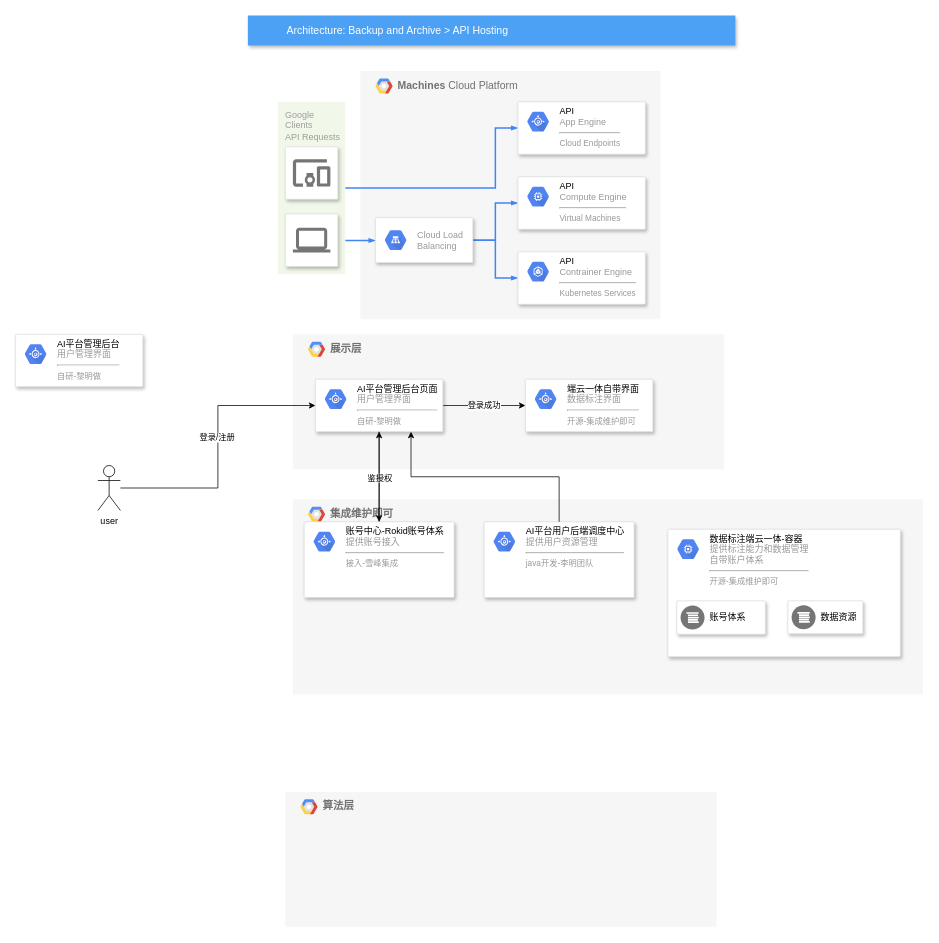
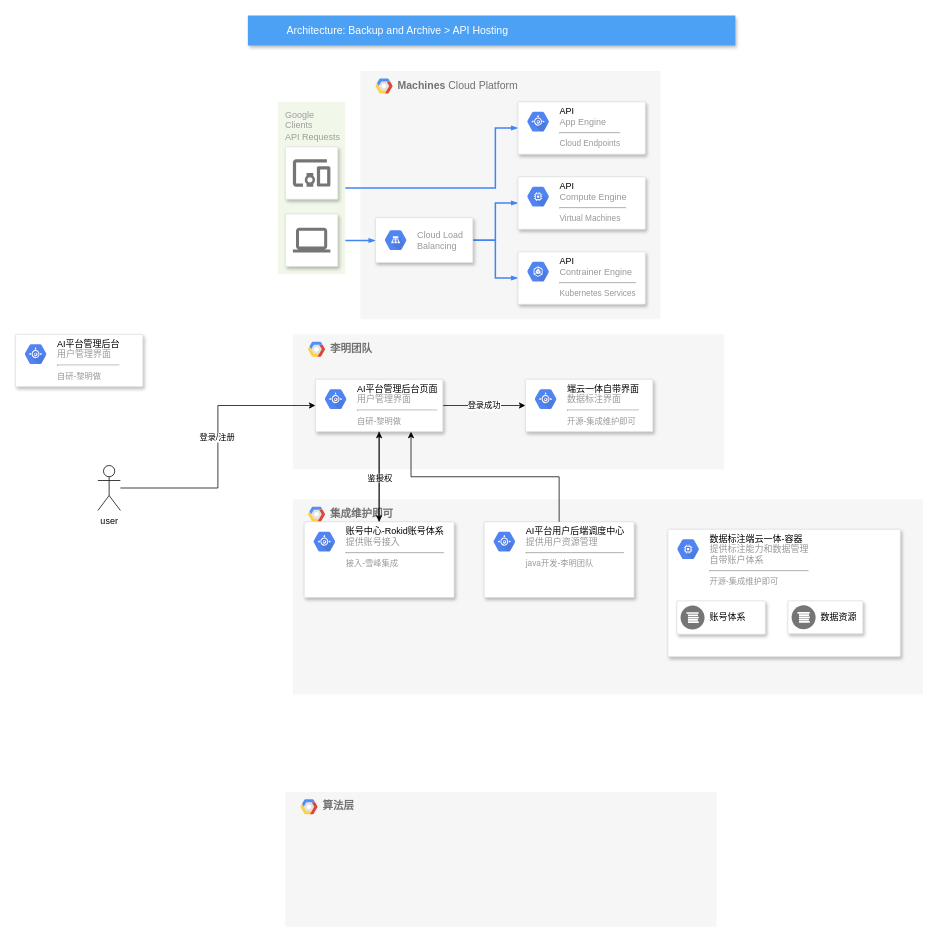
(346, 349) -> (351, 349)
